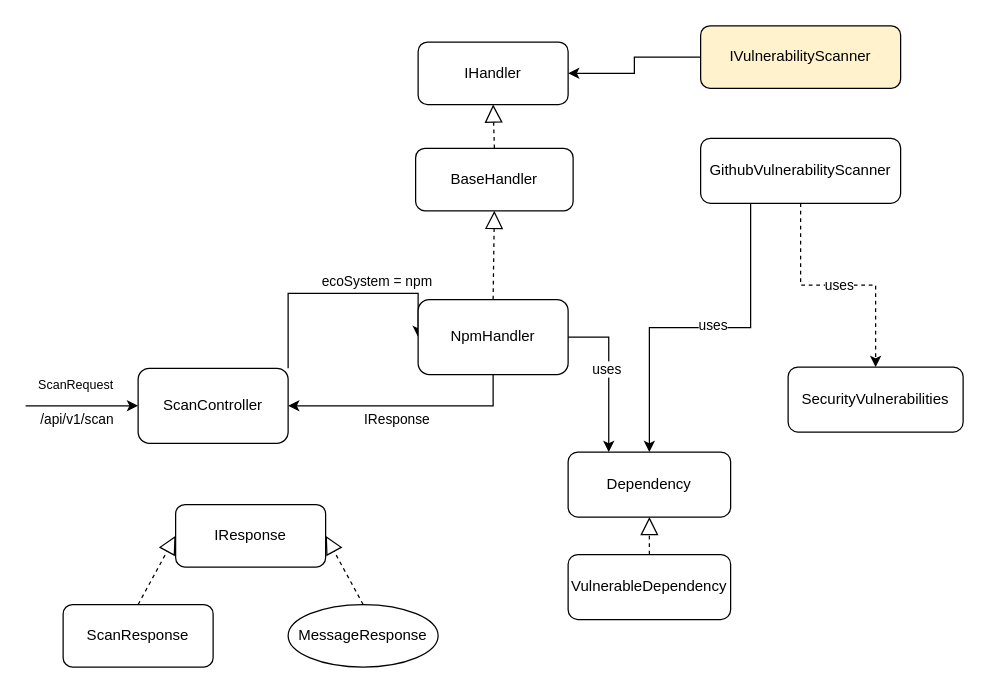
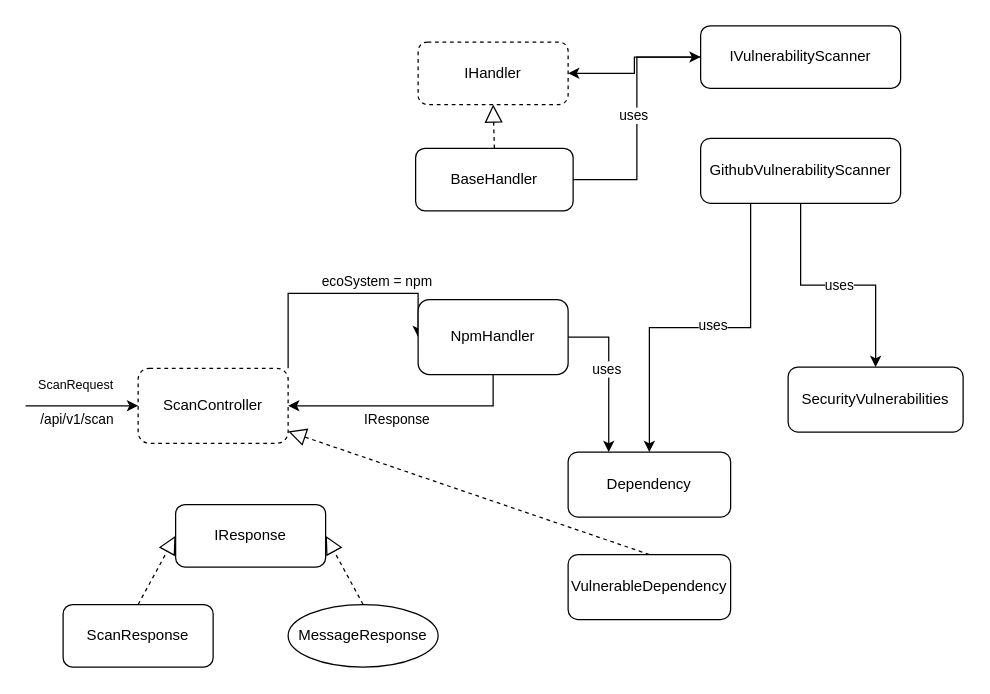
(801, 57) -> (801, 57)
(493, 73) -> (493, 73)
none -> (637, 150)
(801, 257) -> (801, 257)
(494, 264) -> none
(213, 406) -> (213, 406)
(649, 545) -> (477, 496)
